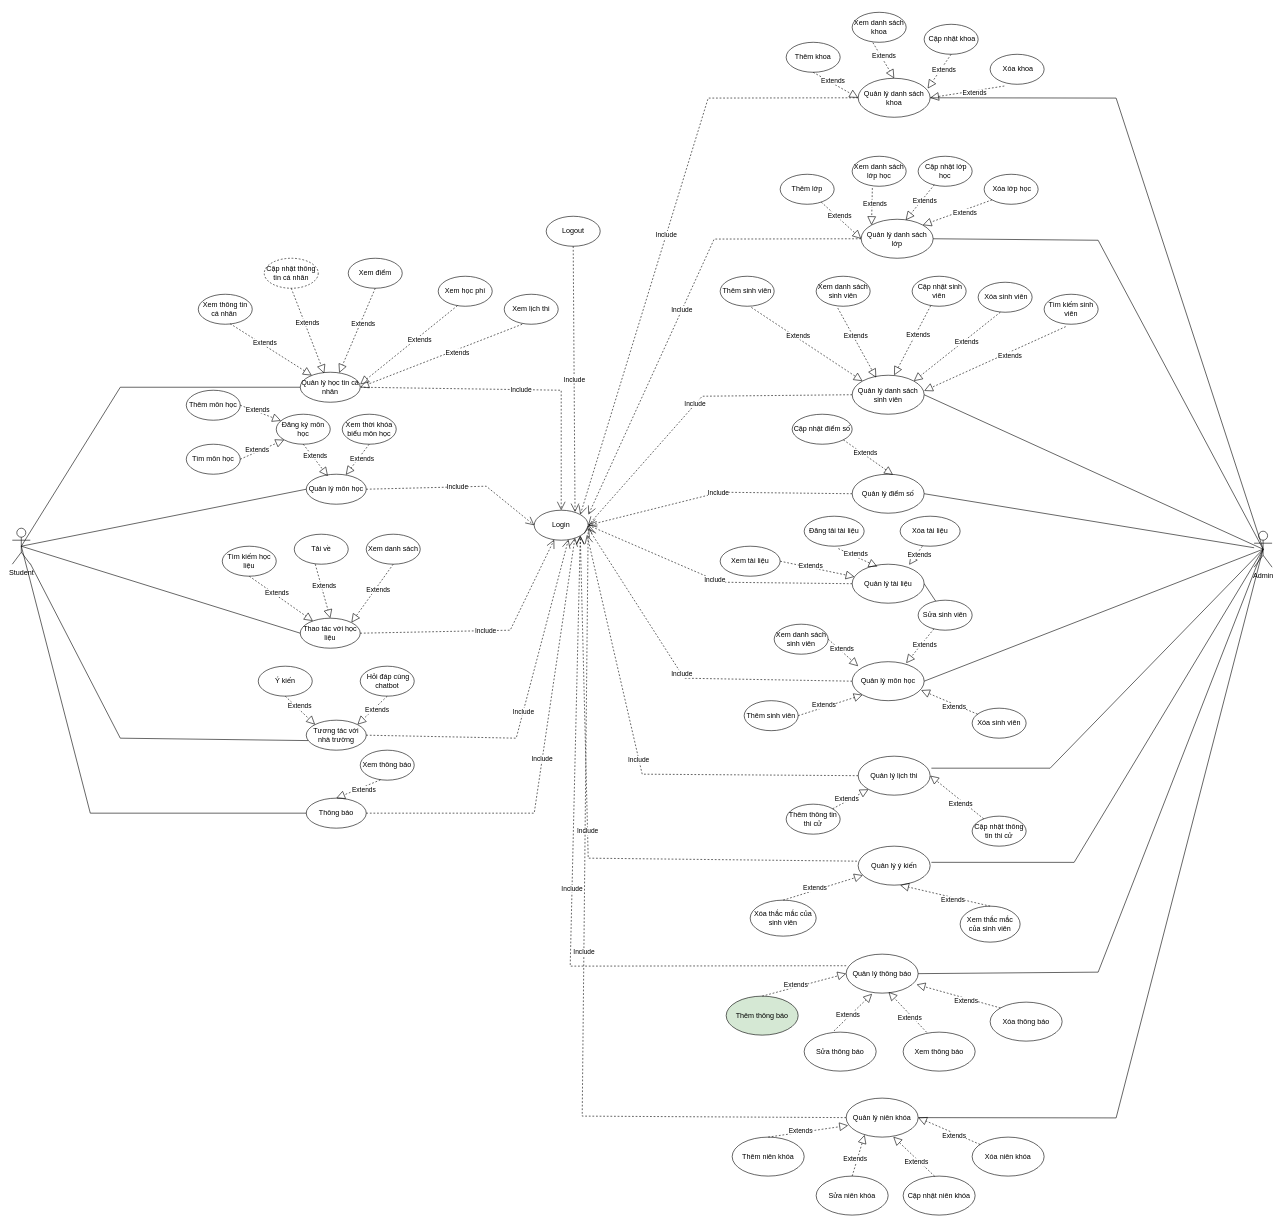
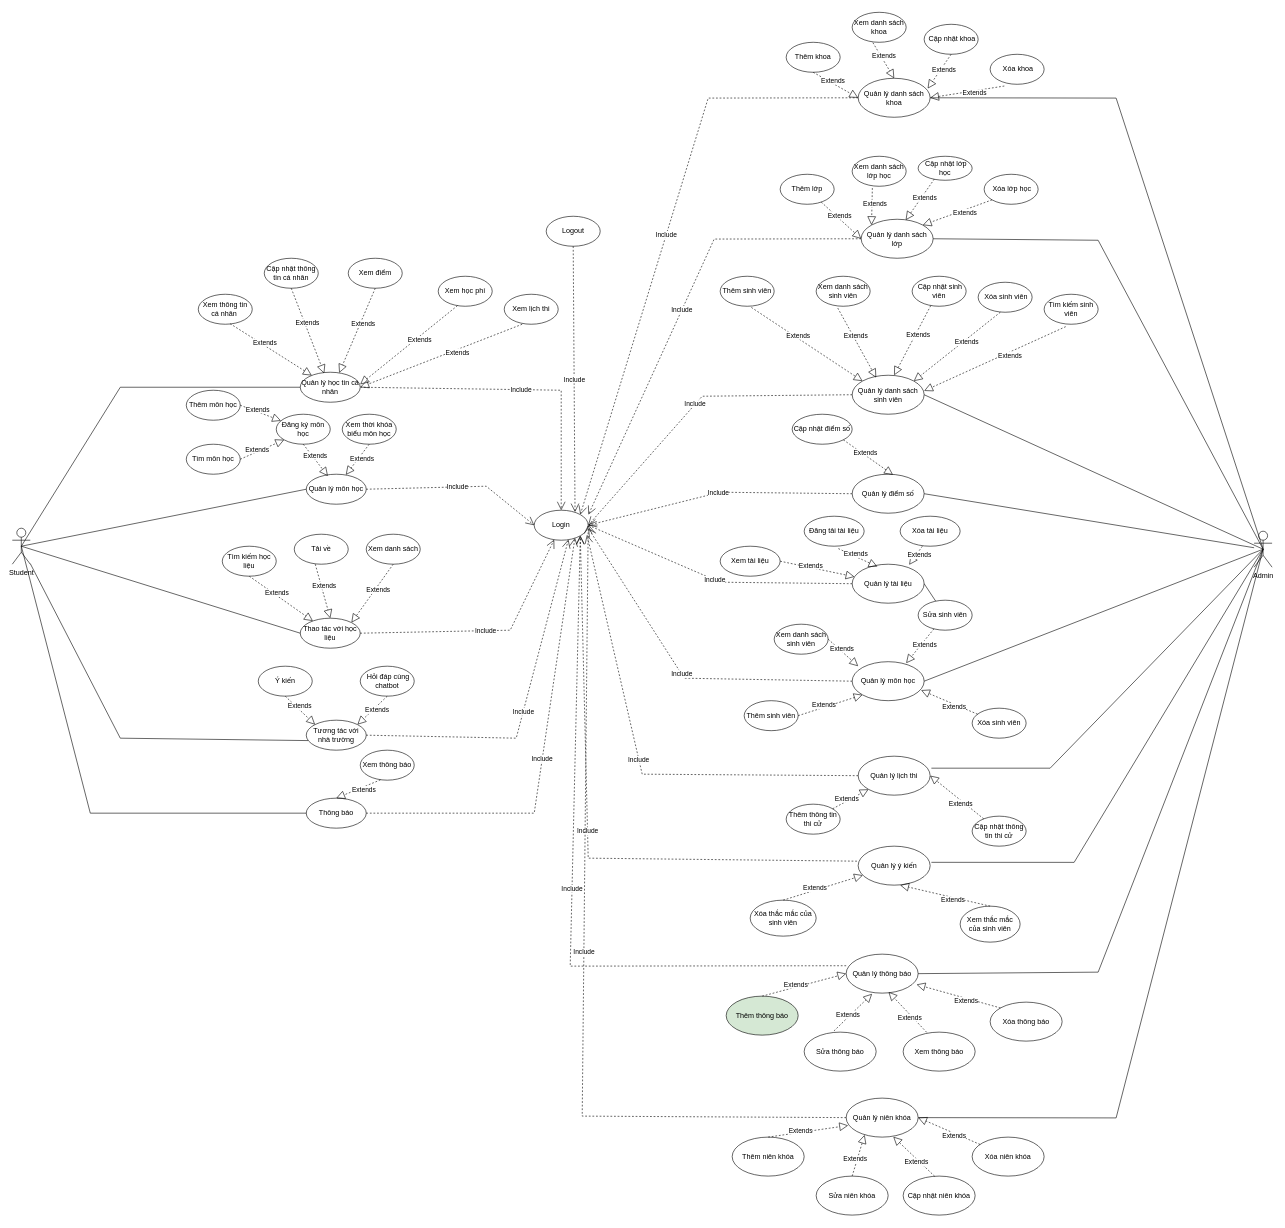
(945, 171) -> (945, 168)
(291, 273) -> (291, 273)
